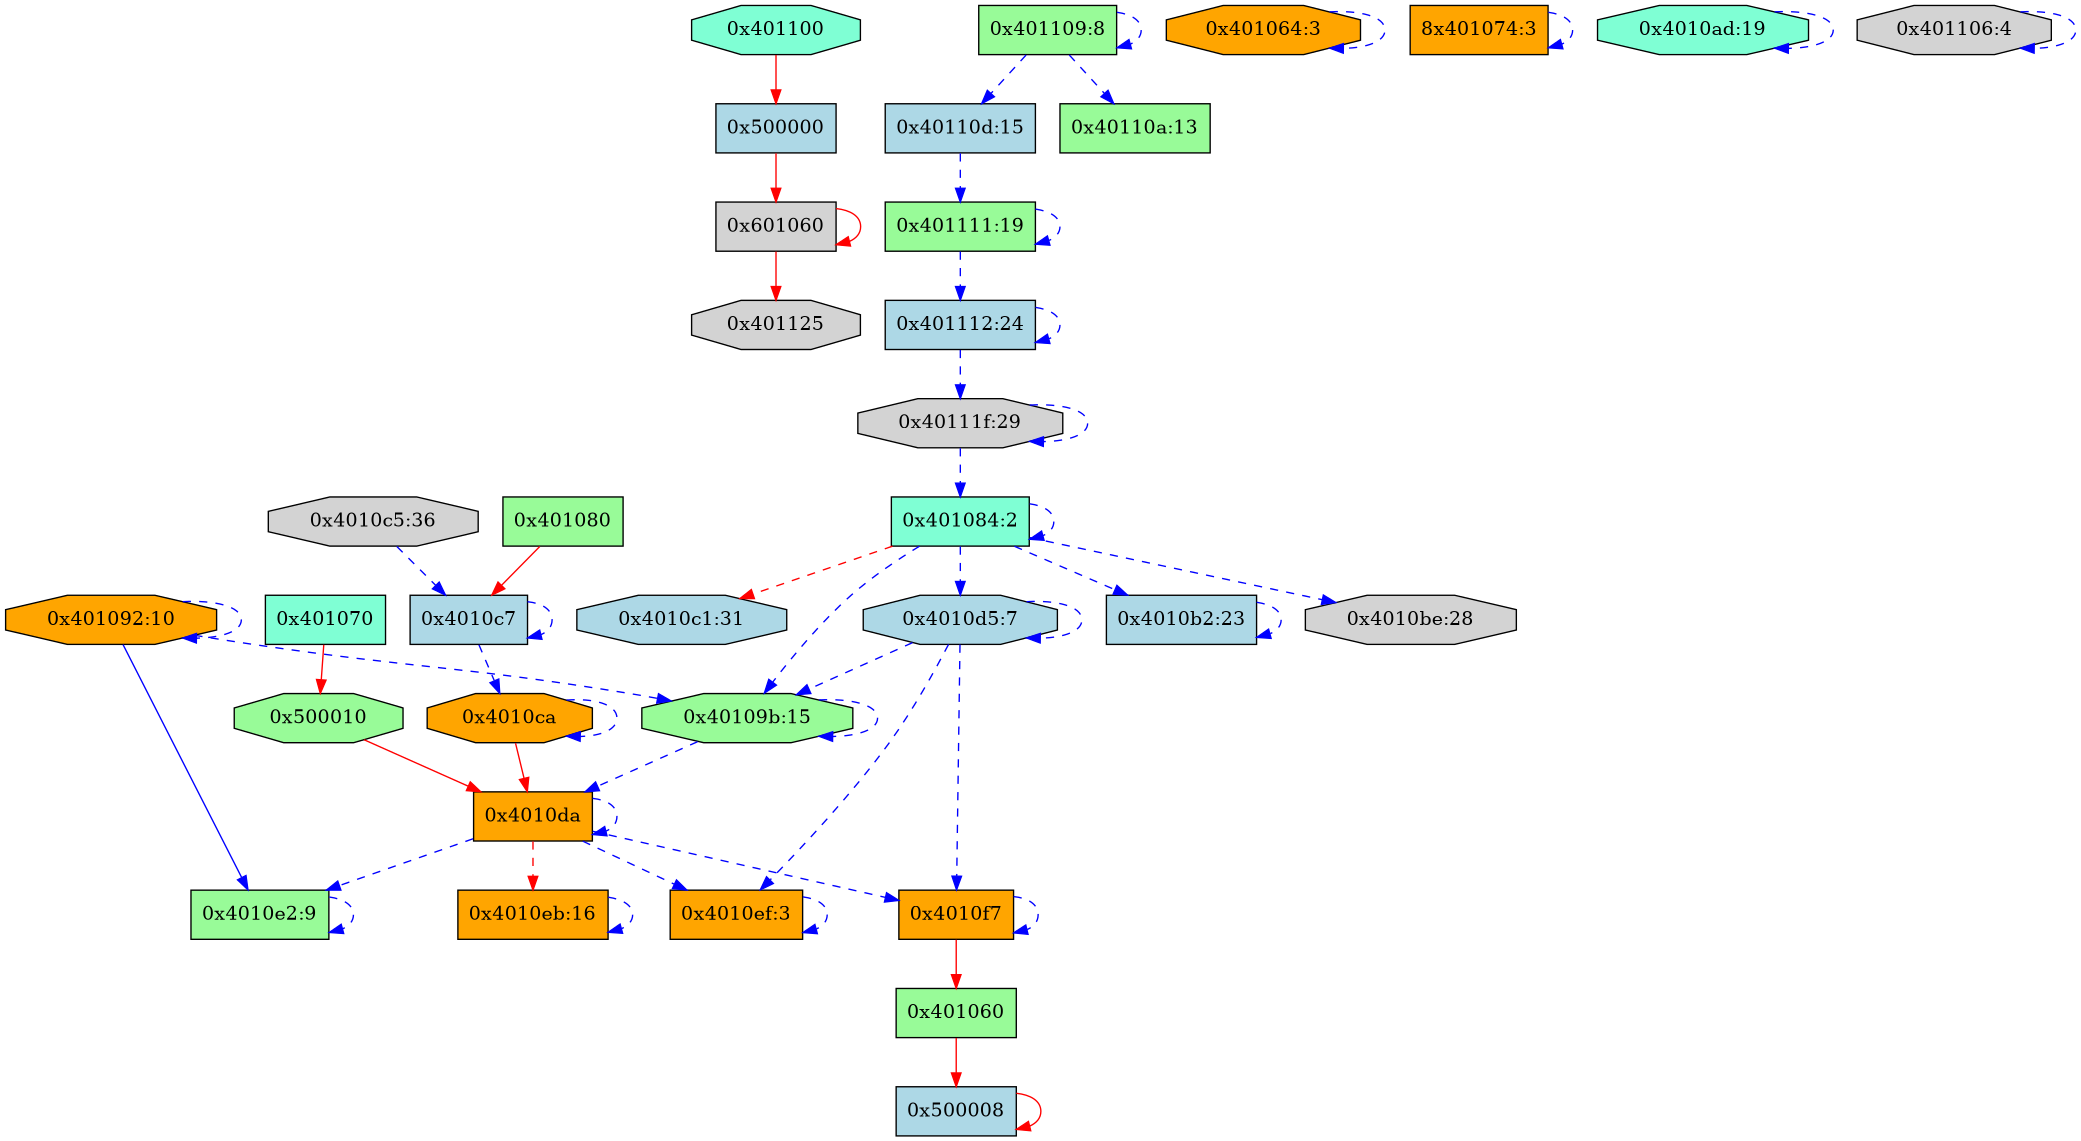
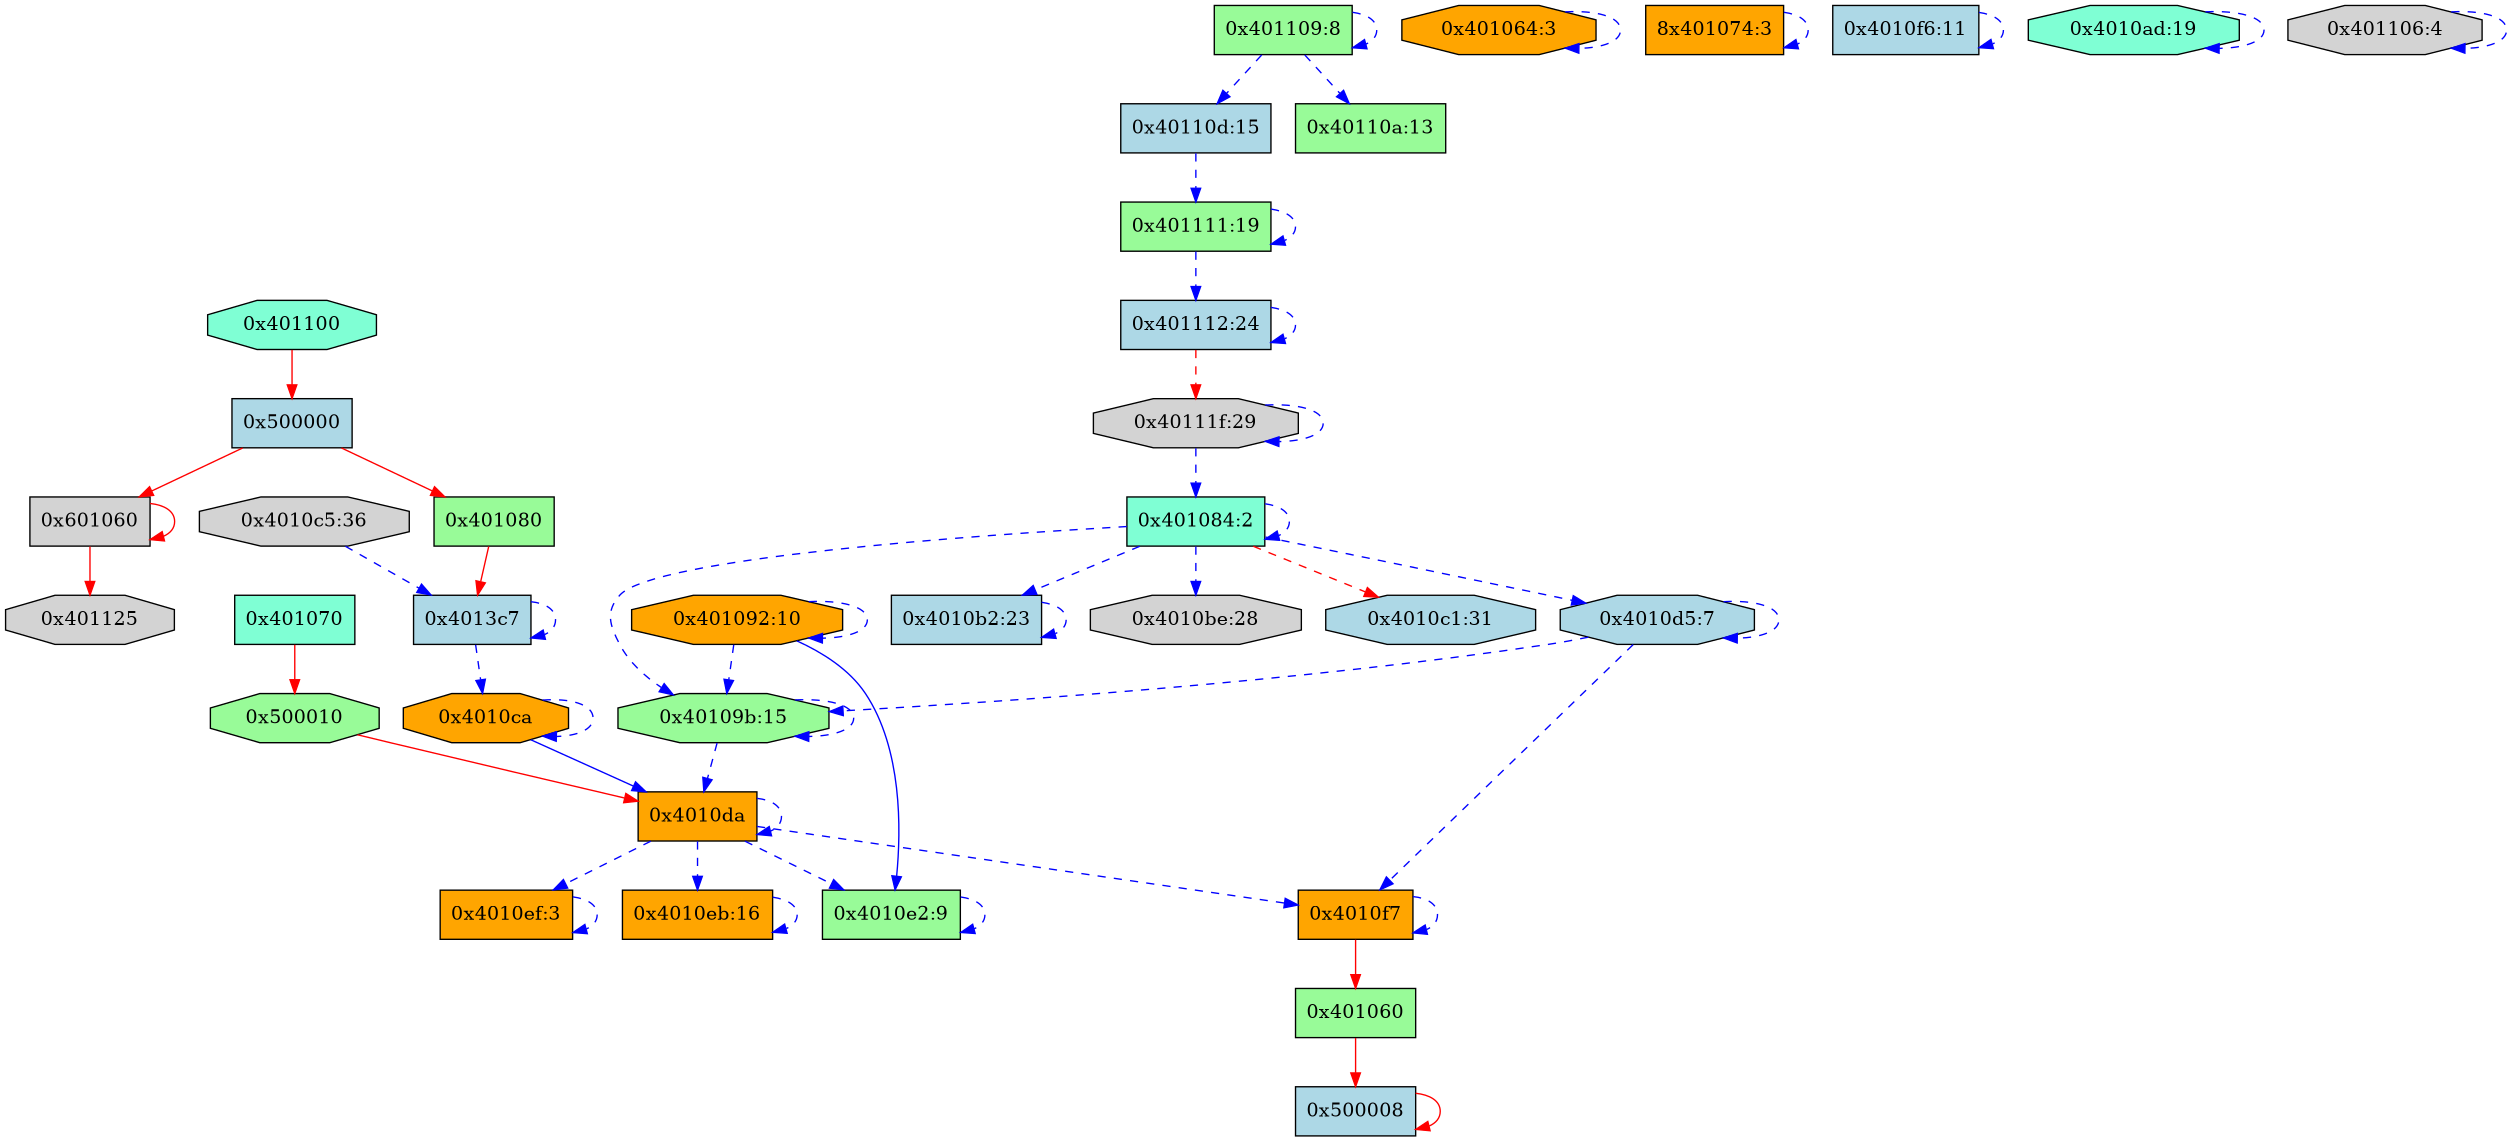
none -> (1906, 30)
(960, 367) -> (1196, 367)
none -> (387, 469)
(469, 620) -> (472, 620)
(520, 761) -> (582, 763)
(869, 769) -> none
(533, 859) -> (698, 859)
